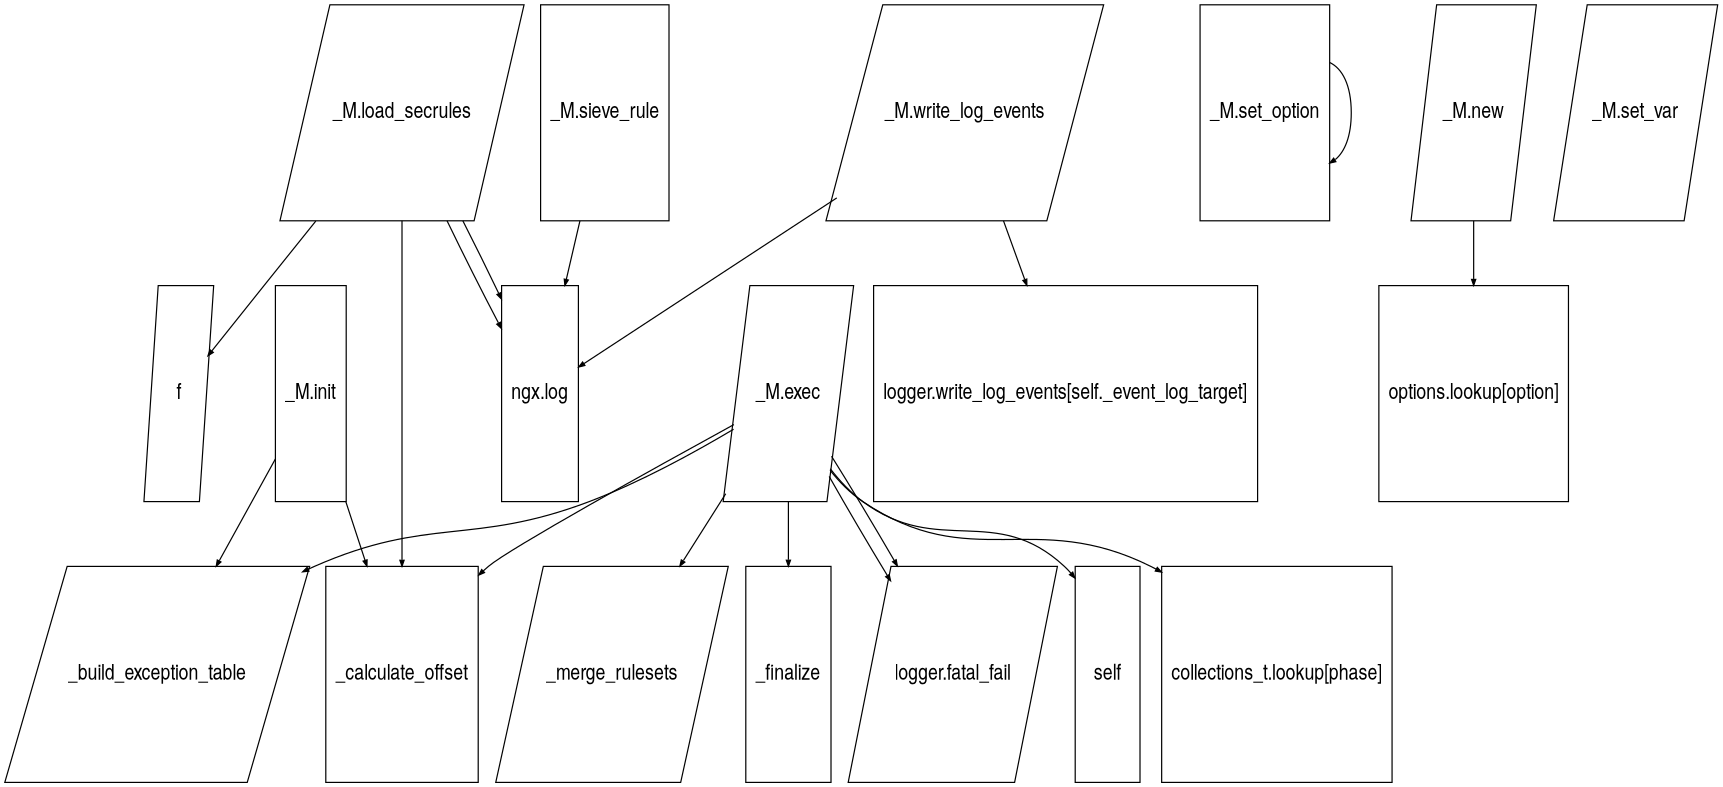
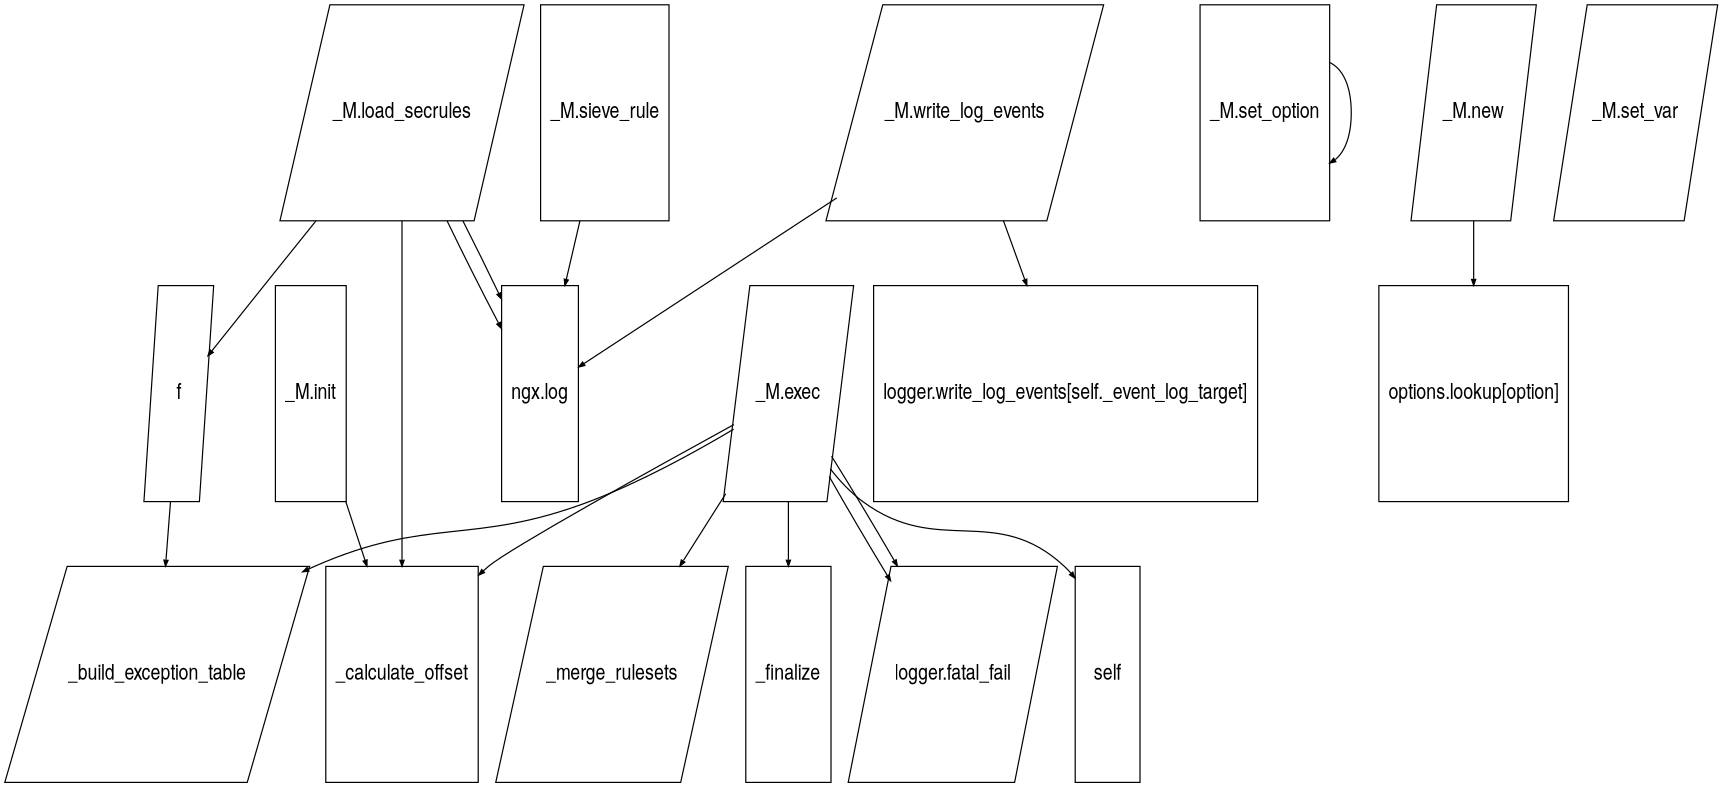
(247, 510) -> (168, 531)
(1277, 674) -> none
